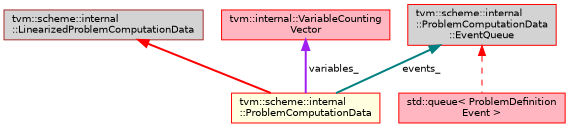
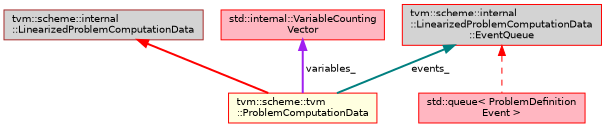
(306, 25) -> (303, 25)
(482, 25) -> (502, 25)
(306, 108) -> (303, 108)
